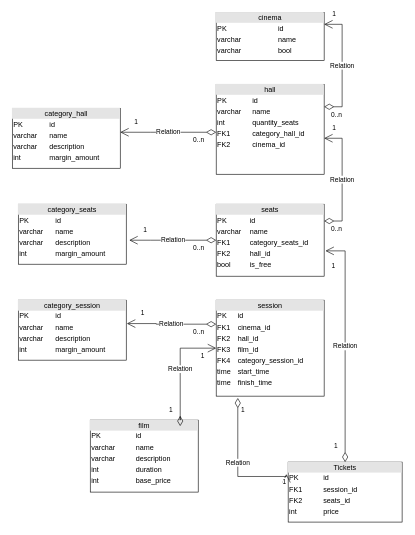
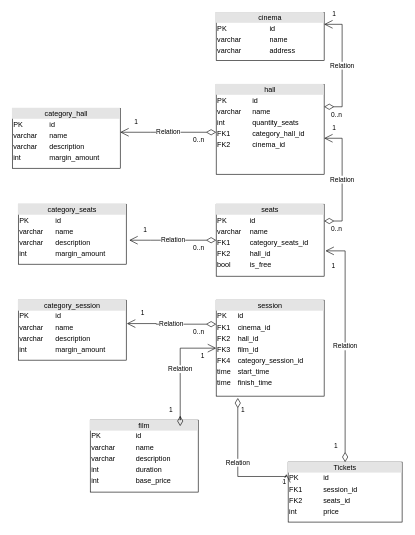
(238, 30) -> (245, 30)
